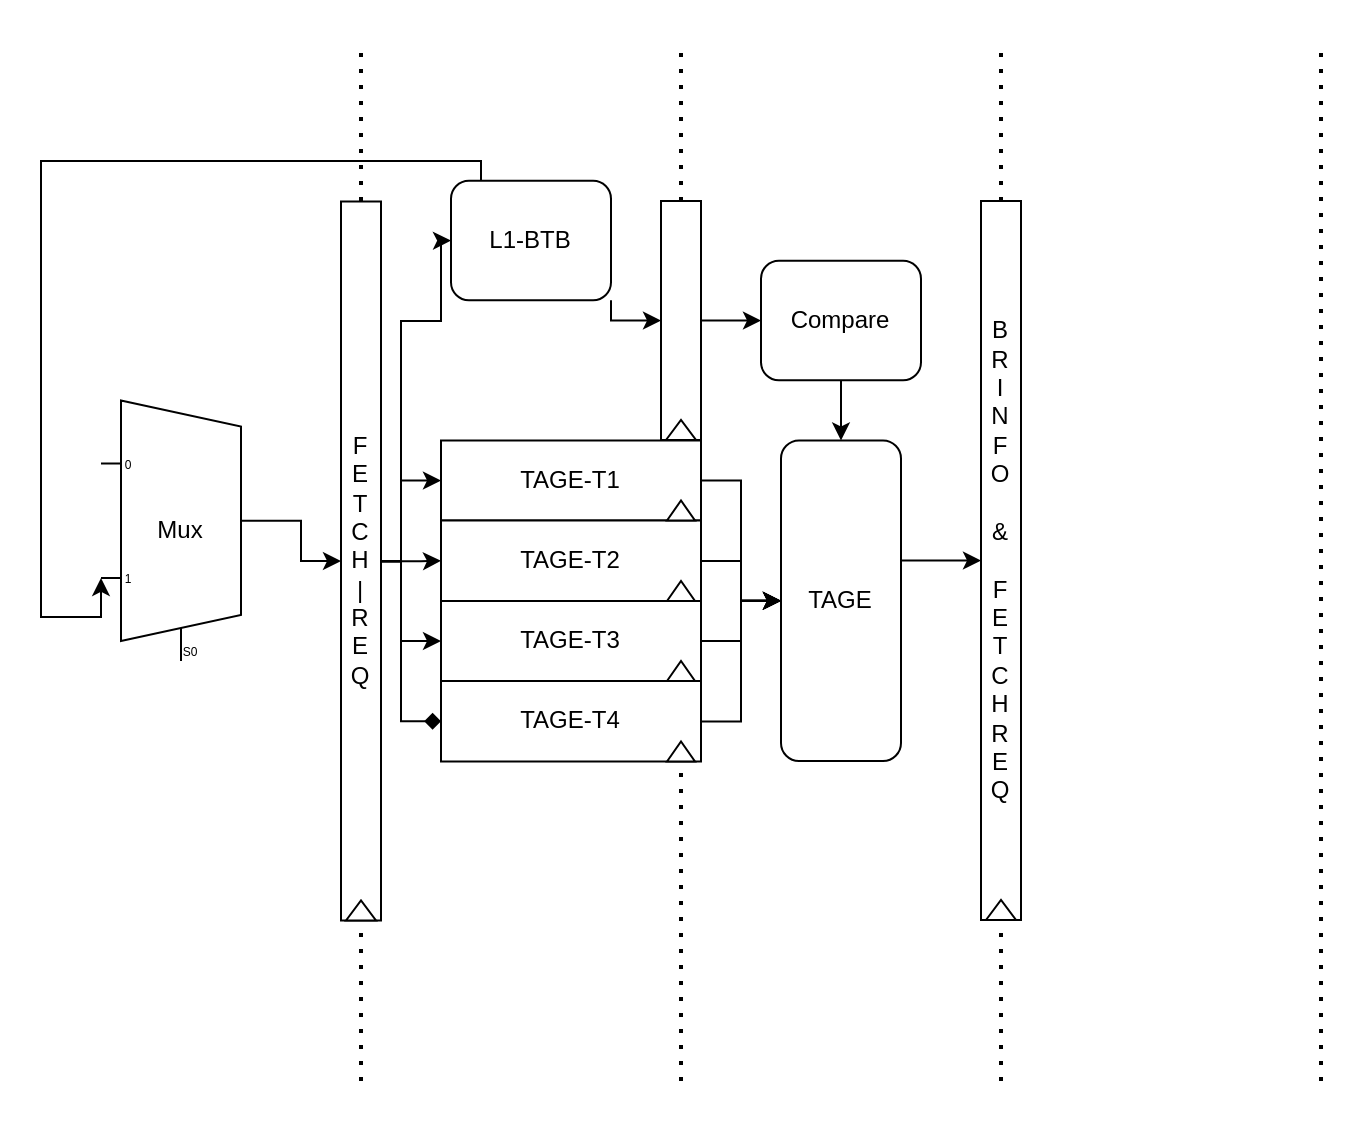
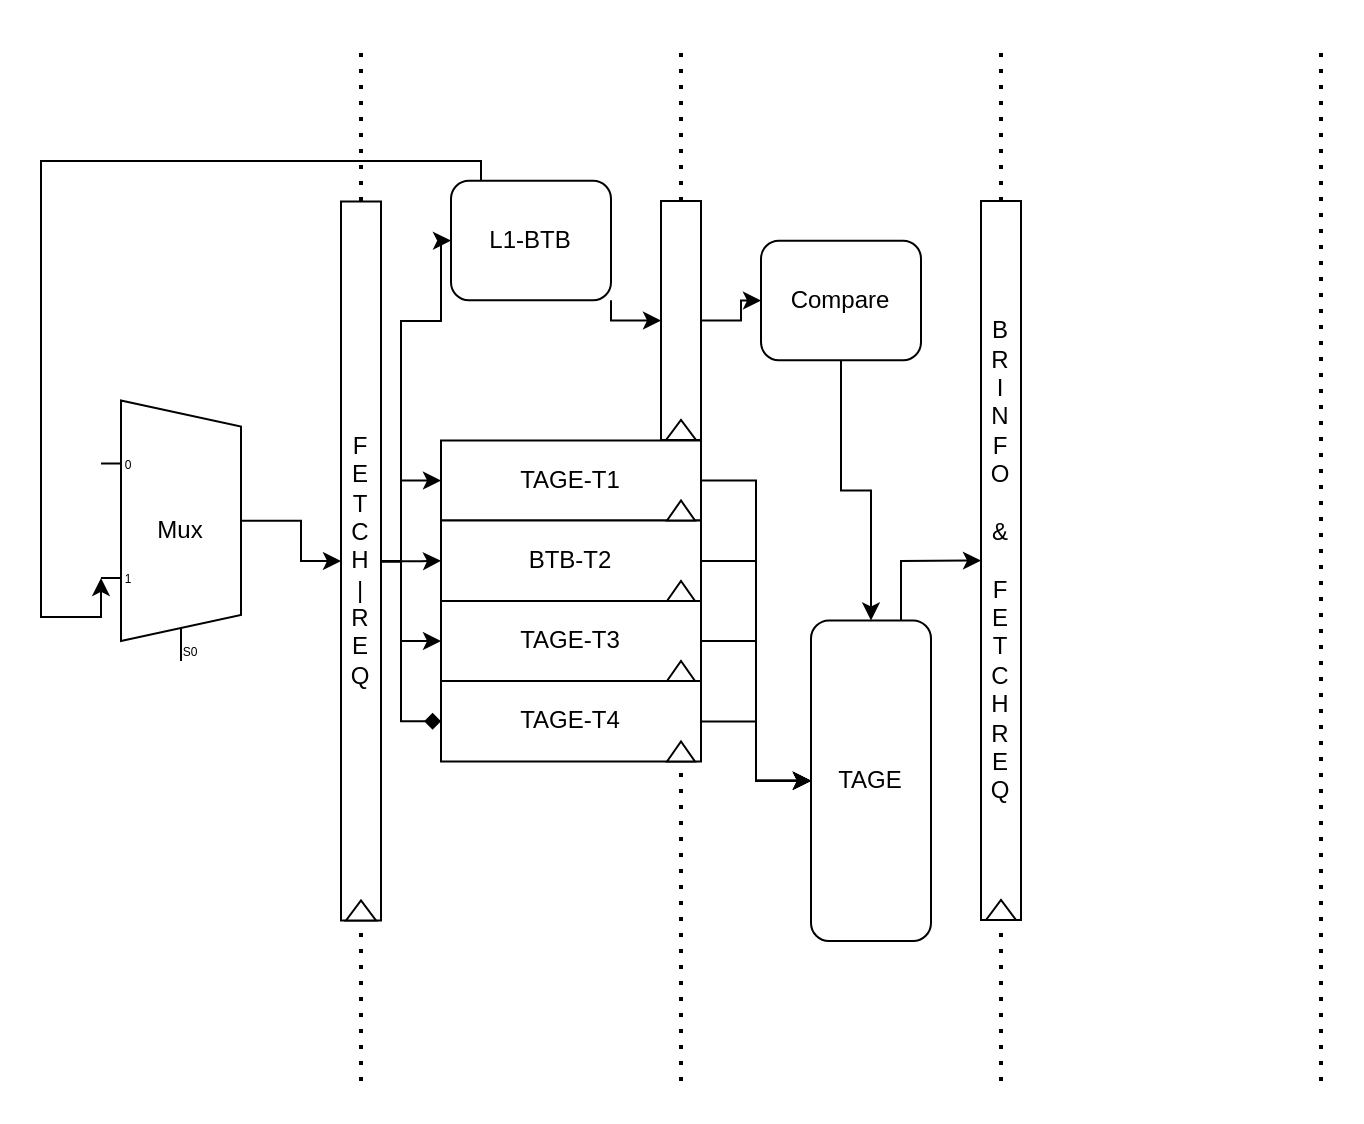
(841, 321) -> (841, 301)
(571, 561) -> (571, 561)
(841, 601) -> (871, 781)
